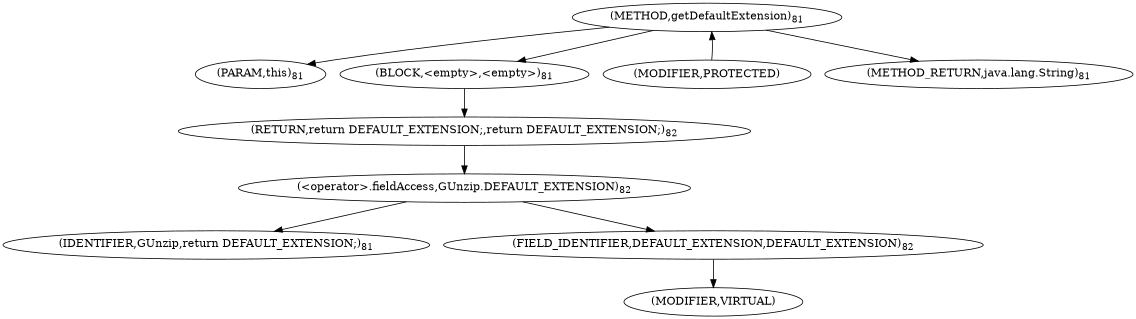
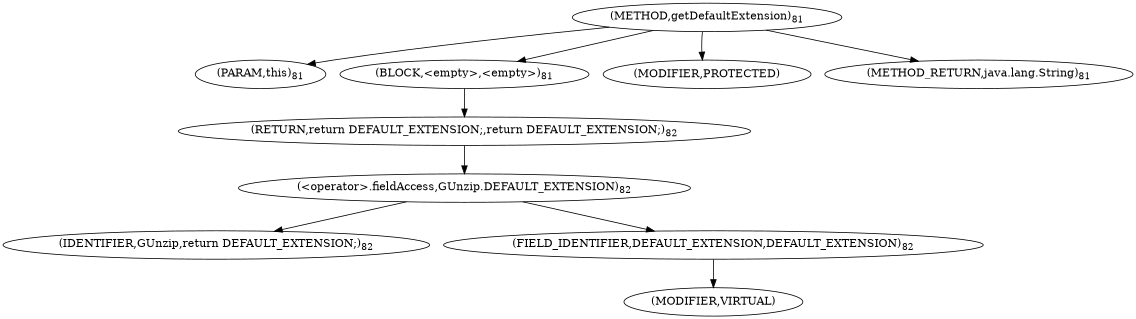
(712, 50) -> (702, 42)
(368, 244) -> (368, 244)
